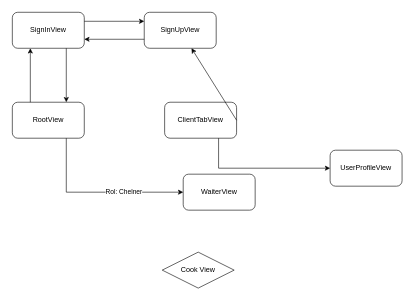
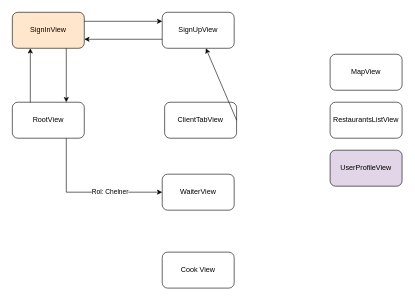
(48, 30) -> (48, 30)
(180, 30) -> (198, 30)
none -> (366, 72)
none -> (366, 120)
(219, 153) -> none
(366, 168) -> (366, 168)
(219, 192) -> (198, 192)
(198, 270) -> (198, 270)
